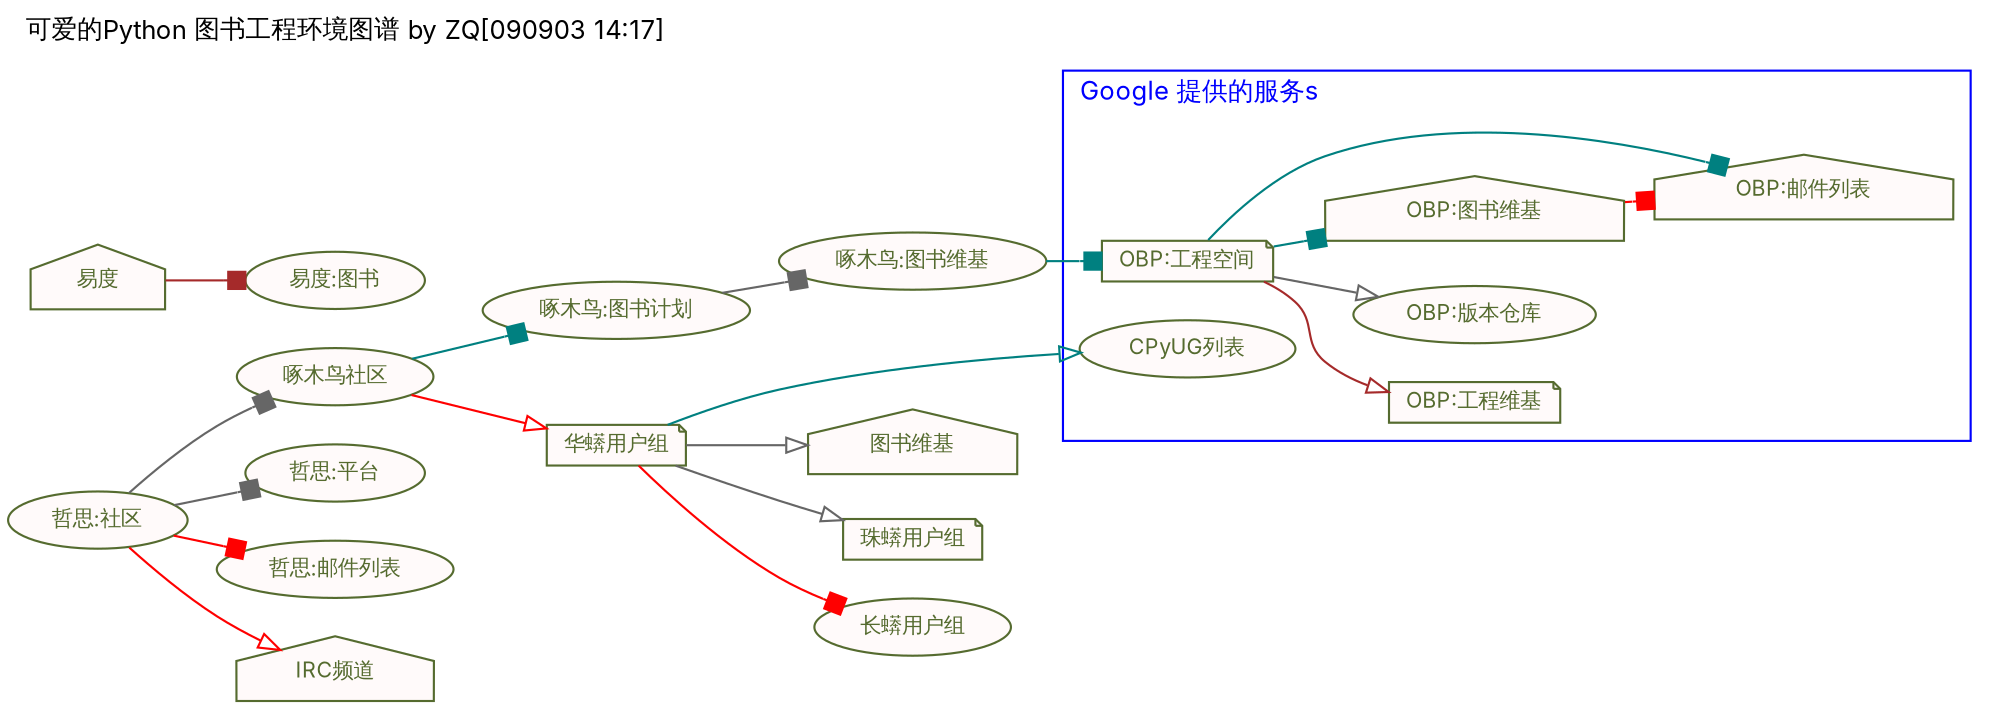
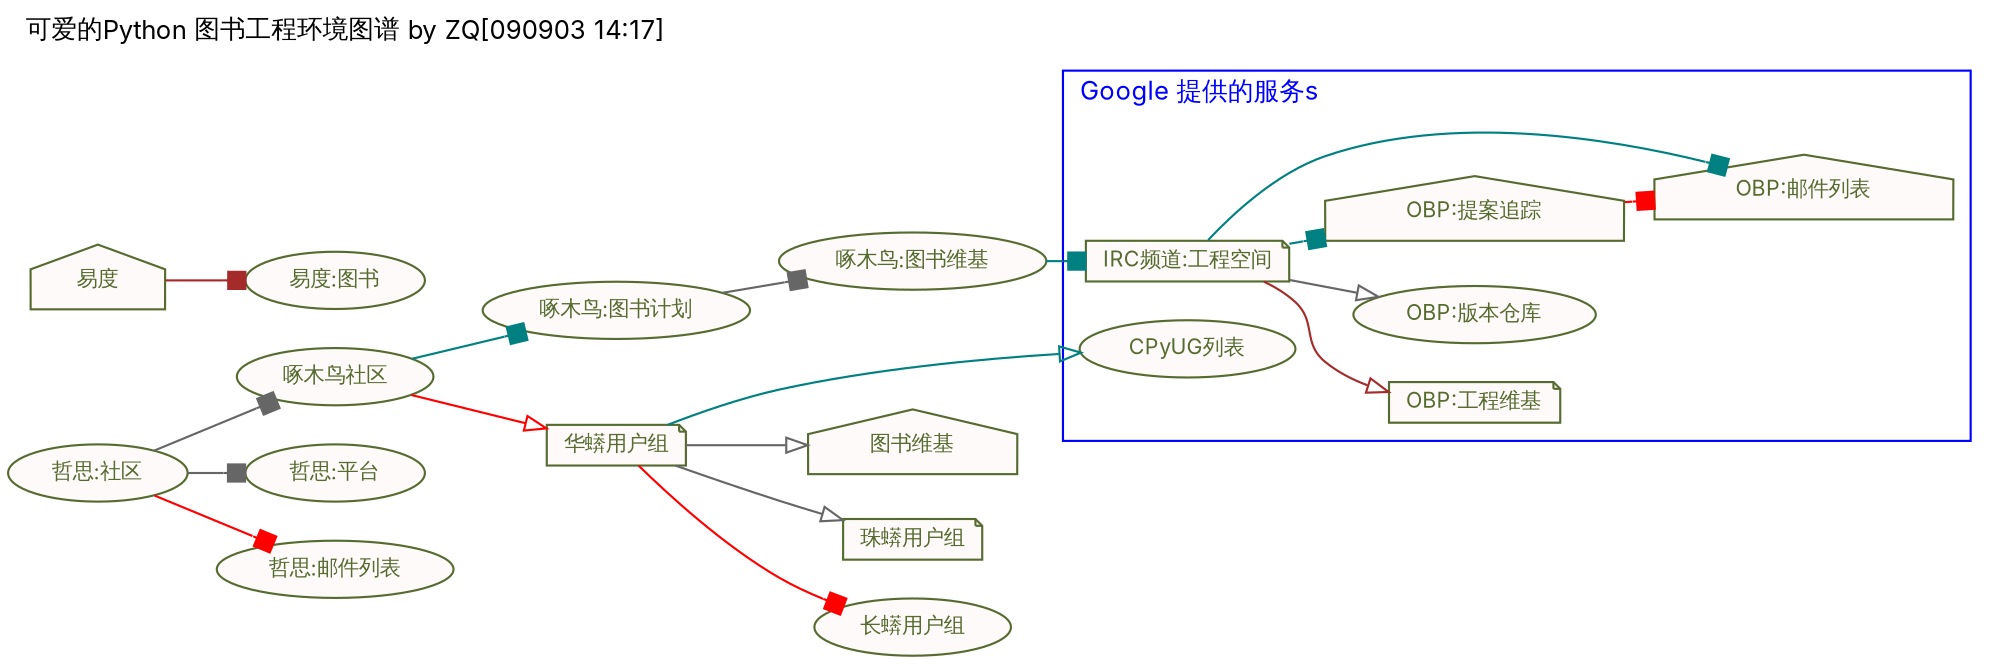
(1475, 212) -> (1475, 212)
(1188, 261) -> (1188, 261)
(335, 672) -> none
